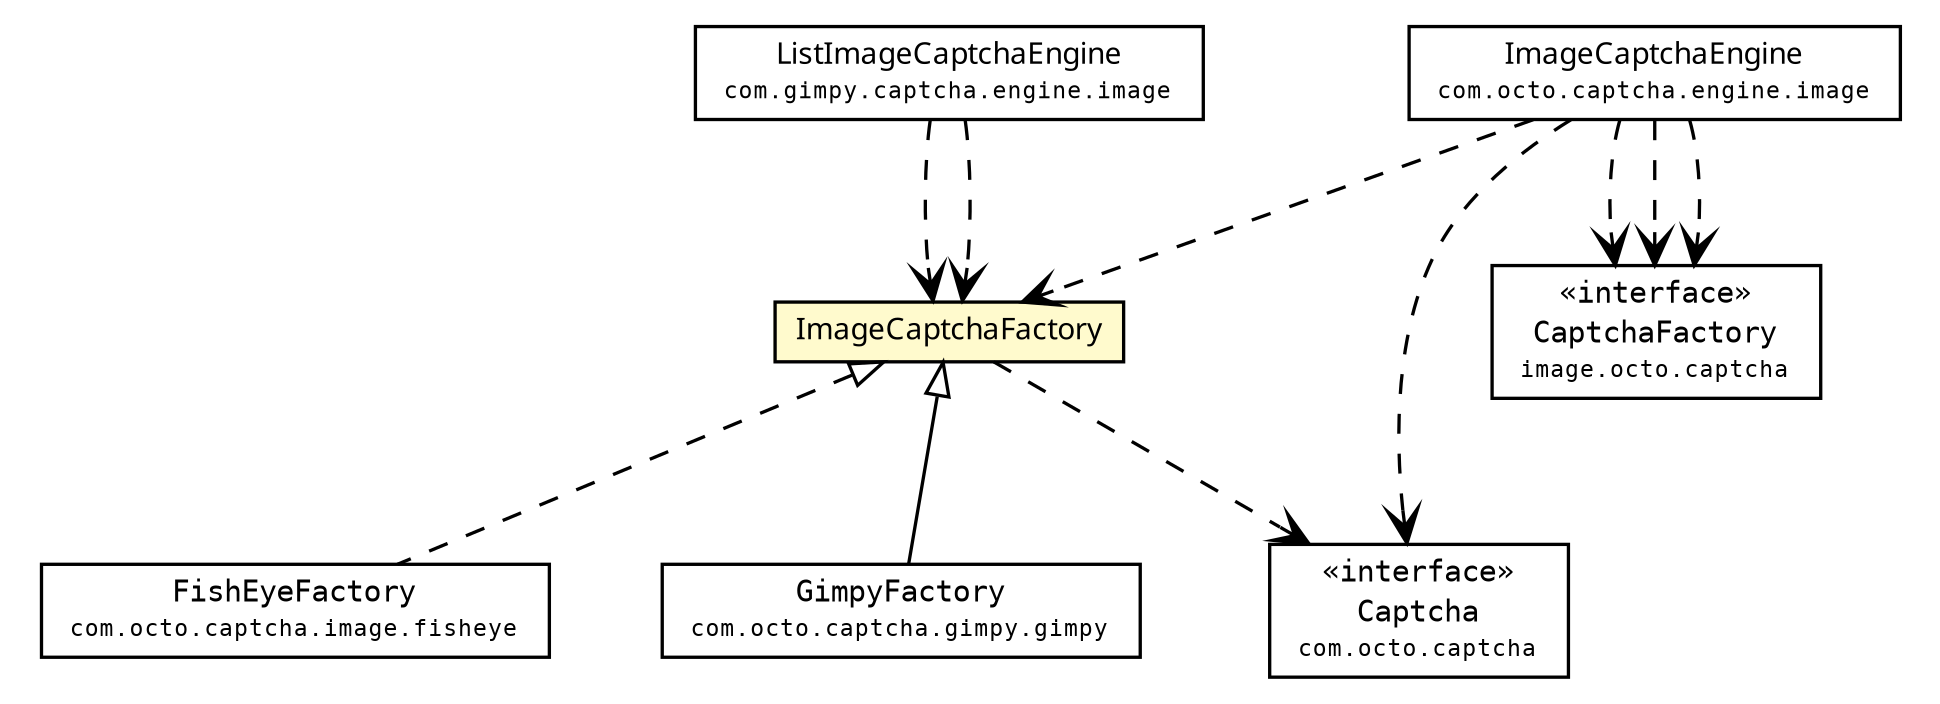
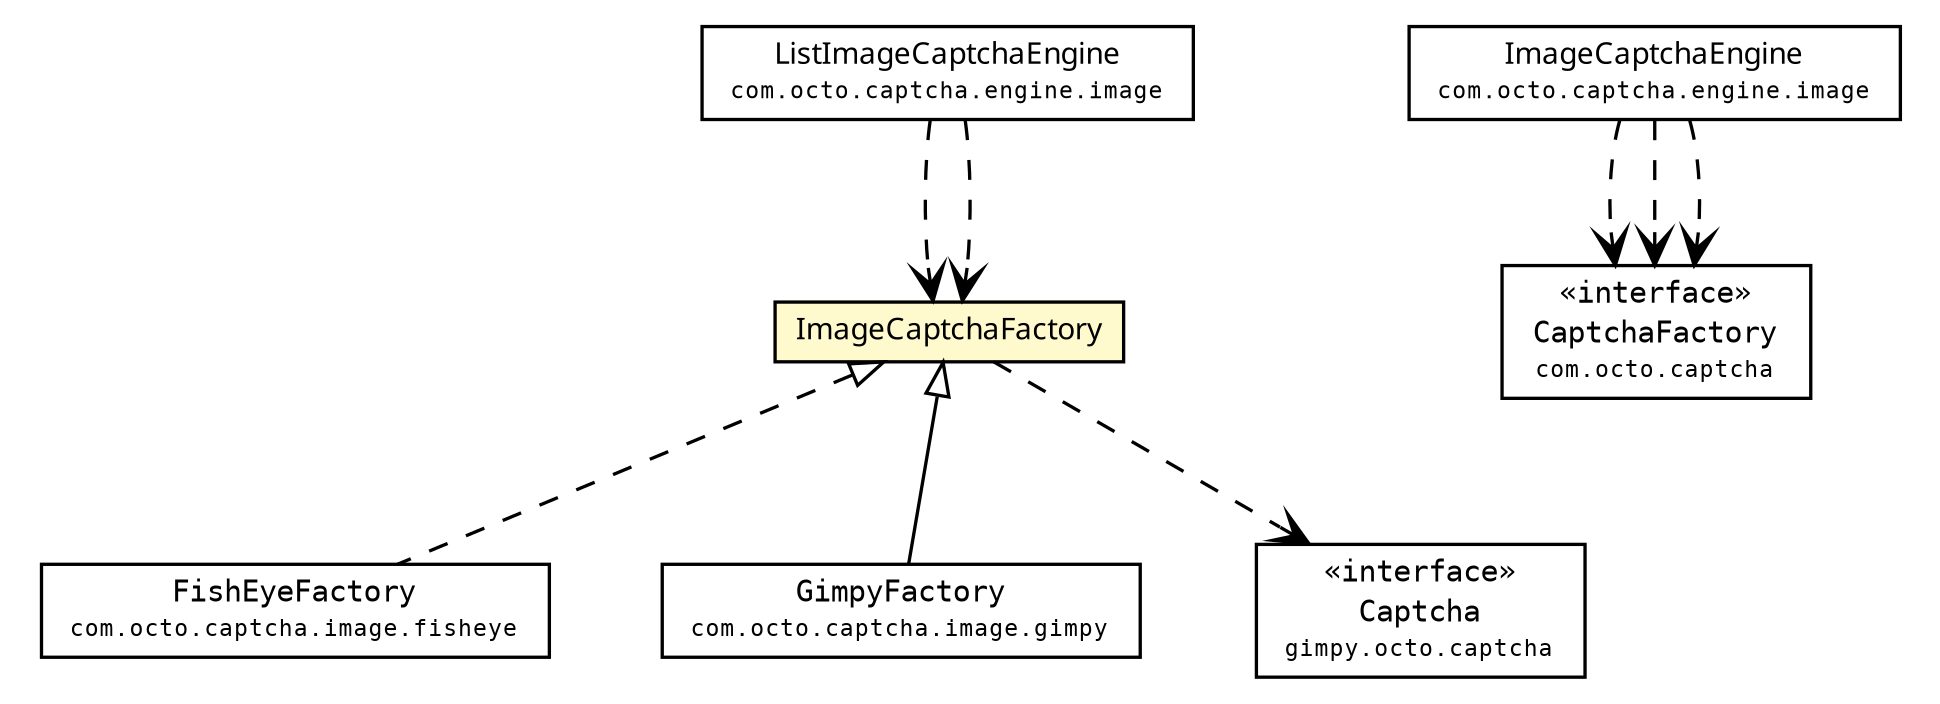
(949, 91) -> (948, 91)
(1294, 205) -> none
(1422, 285) -> none
(1656, 370) -> (1656, 370)
(901, 629) -> (901, 629)
(1419, 649) -> (1421, 649)
